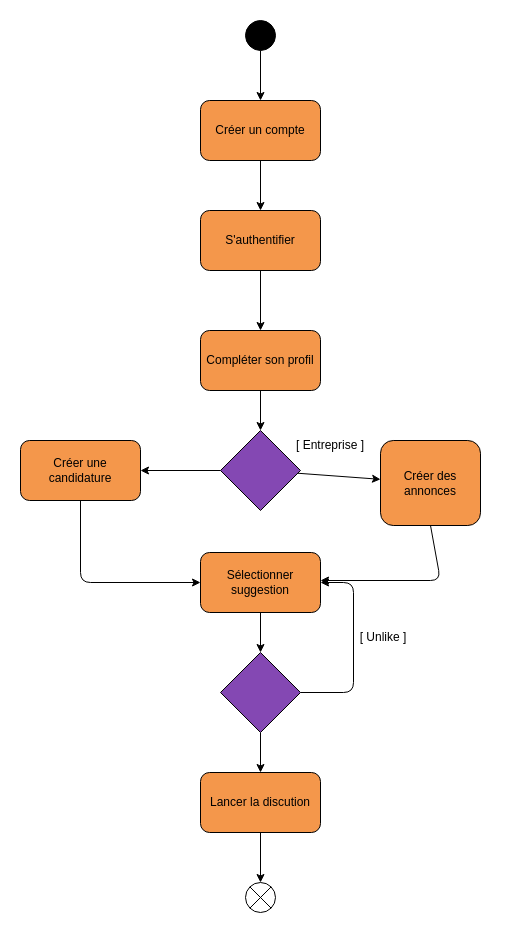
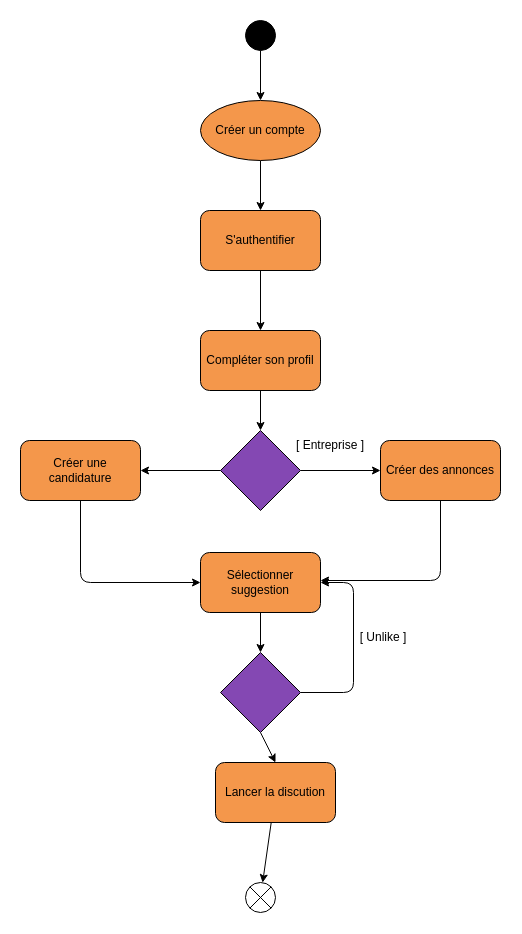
(261, 131) -> (261, 131)
(431, 483) -> (441, 471)
(261, 803) -> (276, 793)
